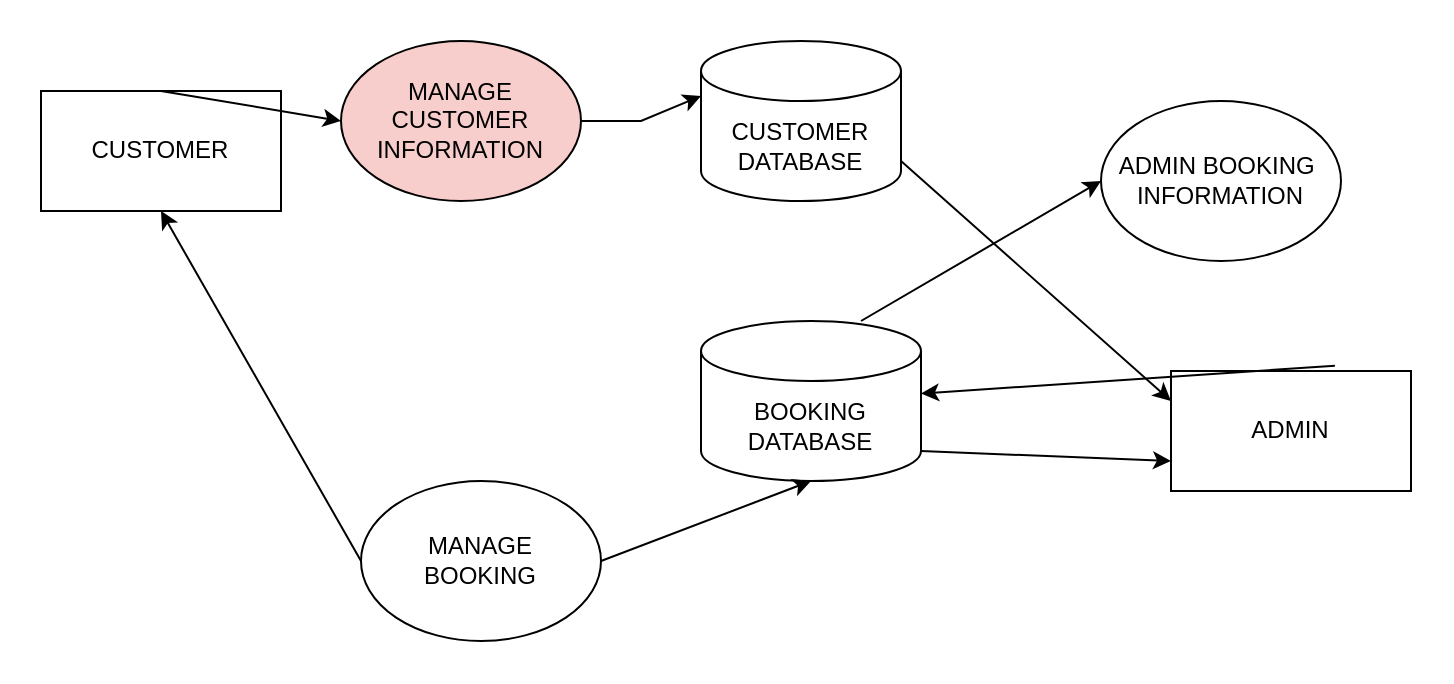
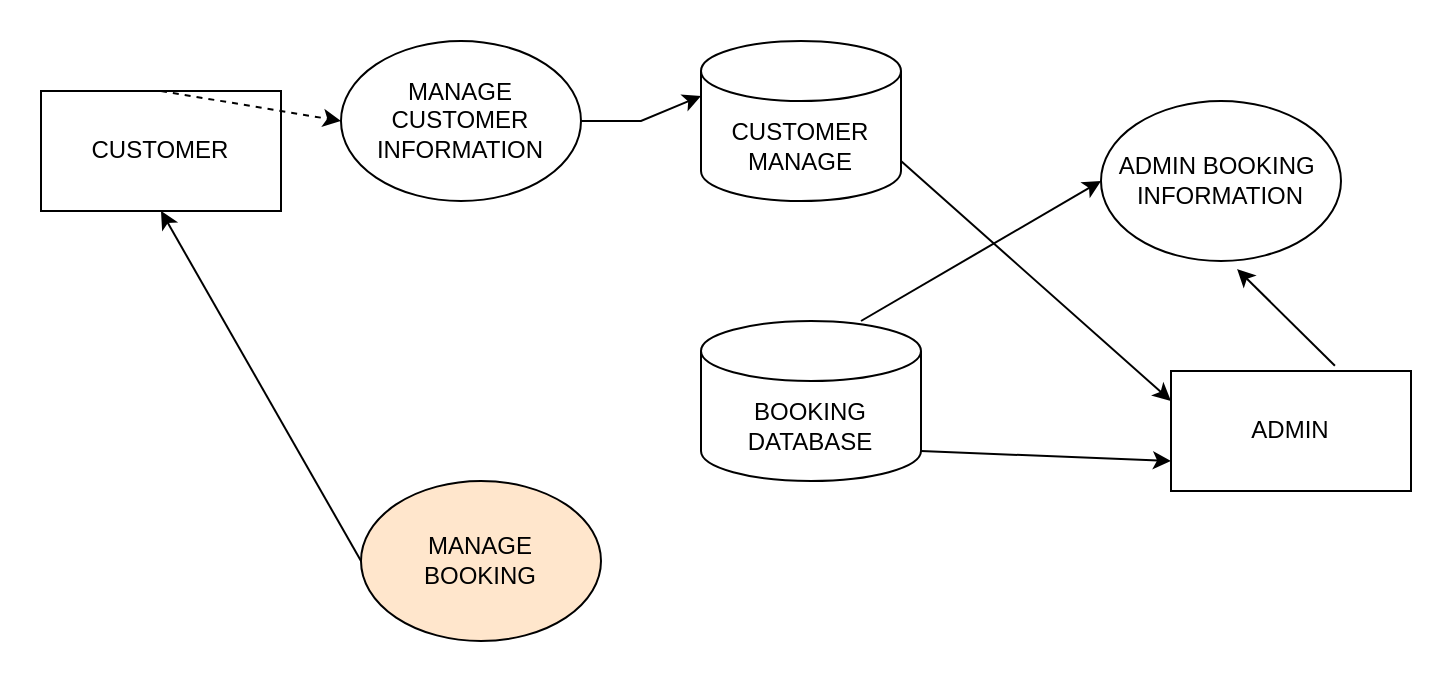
(245, 105) -> (245, 105)
(461, 121) -> (461, 121)
(801, 147) -> (801, 147)
(1092, 382) -> (1291, 322)
(700, 523) -> none
(481, 561) -> (481, 561)
